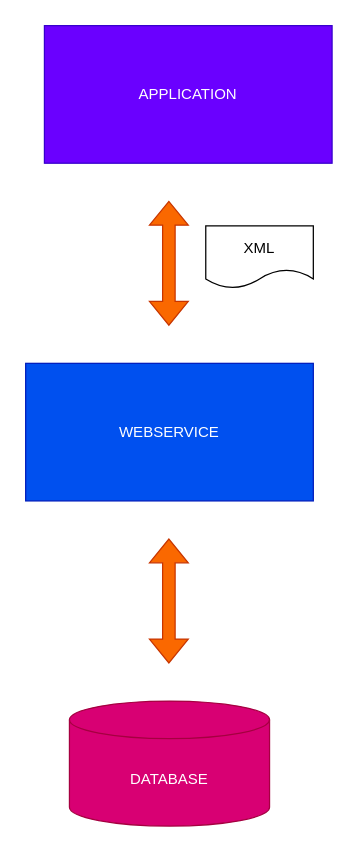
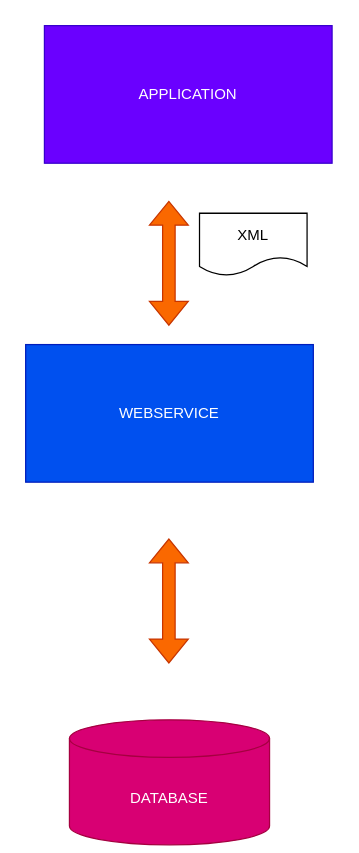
(259, 257) -> (253, 244)
(169, 432) -> (169, 413)
(169, 763) -> (169, 782)
